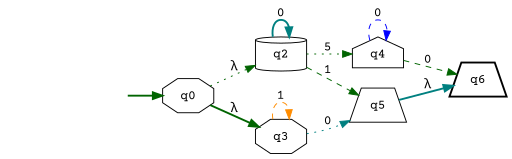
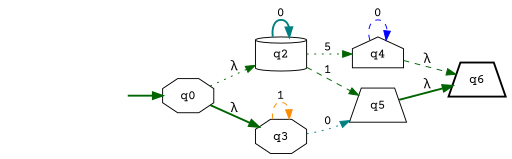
(428, 59) -> (428, 59)
(421, 94) -> (421, 94)
